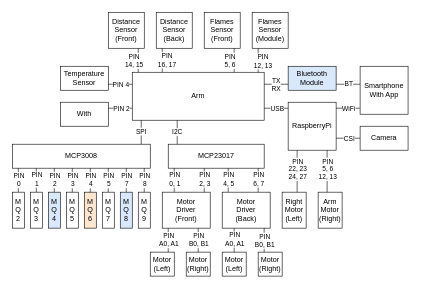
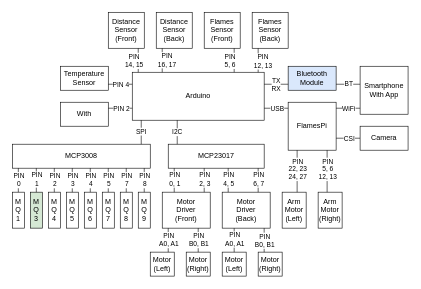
(270, 30) -> (270, 30)
(198, 96) -> (198, 96)
(312, 126) -> (312, 126)
(18, 210) -> (18, 210)
(36, 210) -> (36, 210)
(54, 210) -> (54, 210)
(90, 210) -> (90, 210)
(126, 210) -> (126, 210)
(294, 210) -> (294, 210)
